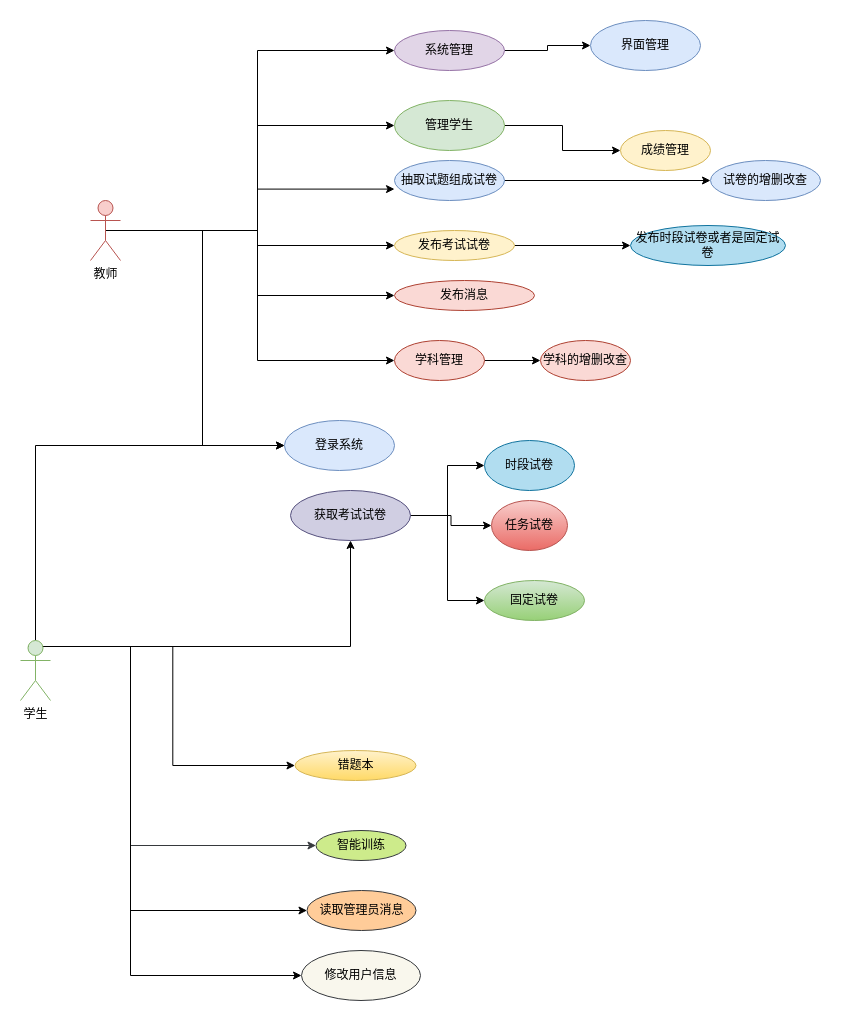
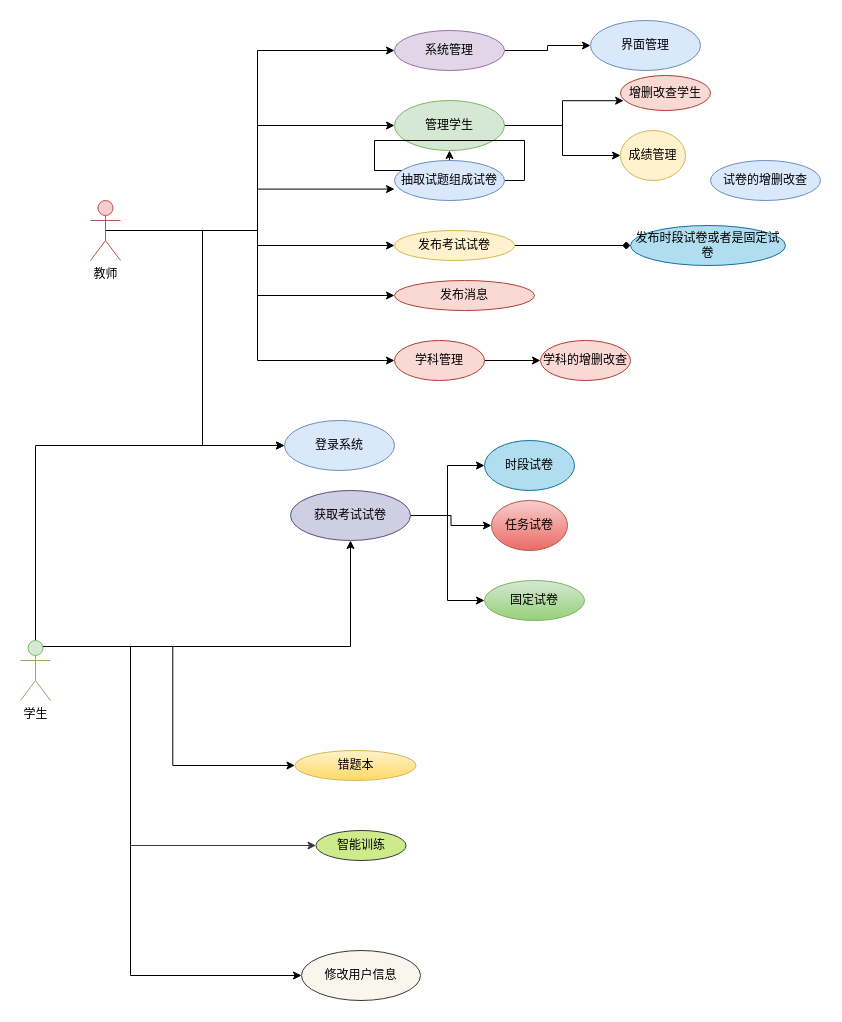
none -> (666, 93)
none -> (579, 101)
(666, 151) -> (653, 156)
(613, 181) -> (443, 141)
(622, 246) -> (621, 246)
(216, 911) -> none
(362, 911) -> none
